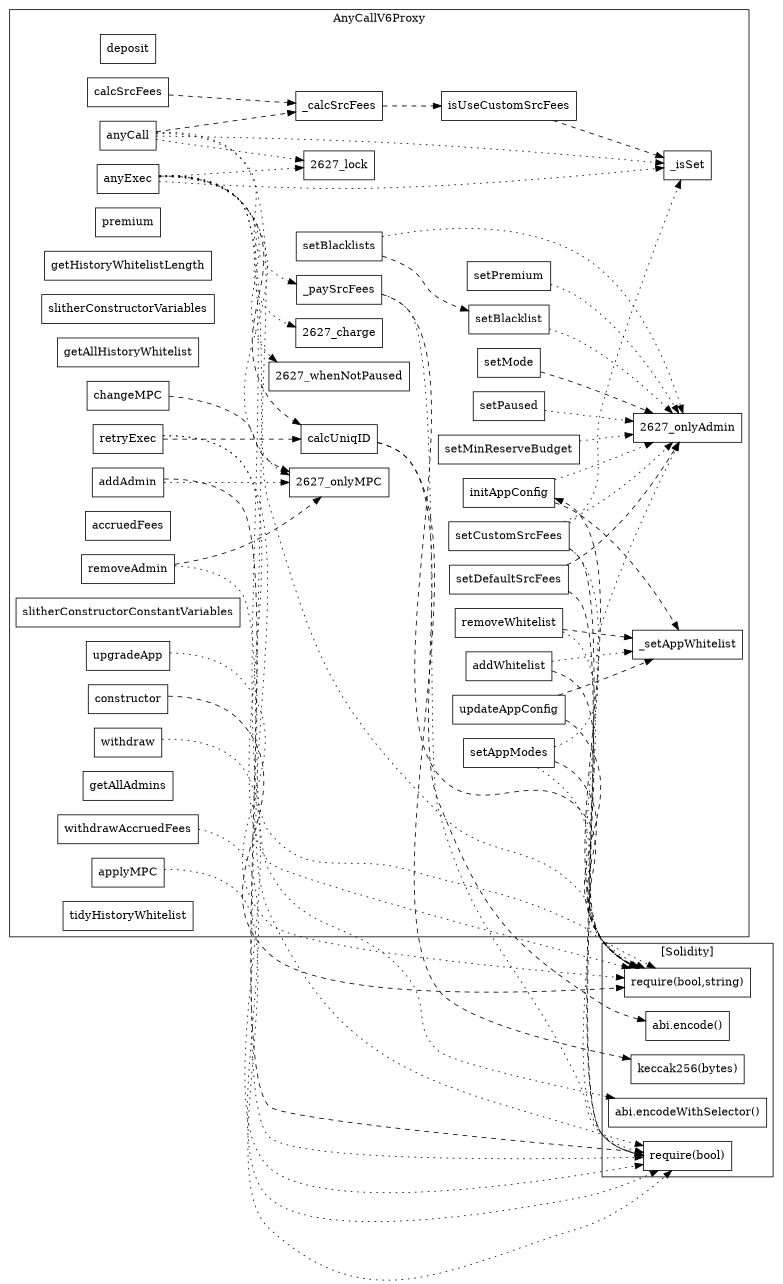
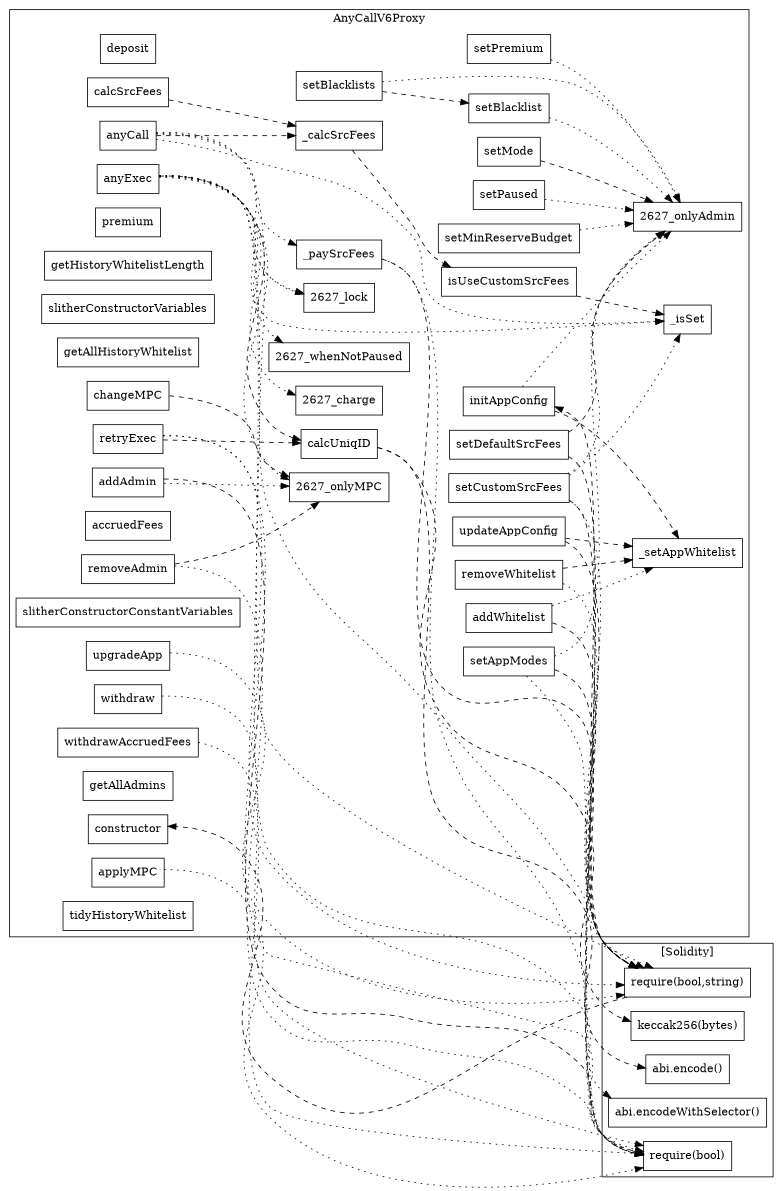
(281, 961) -> (303, 1099)
